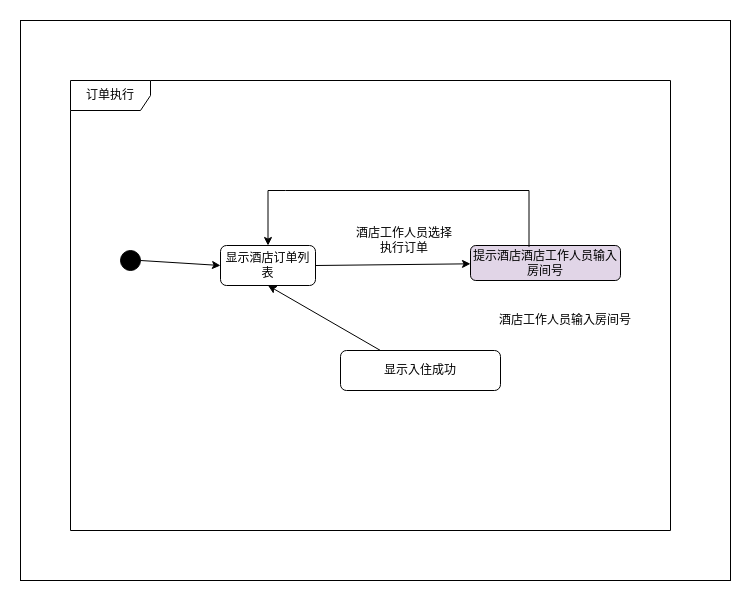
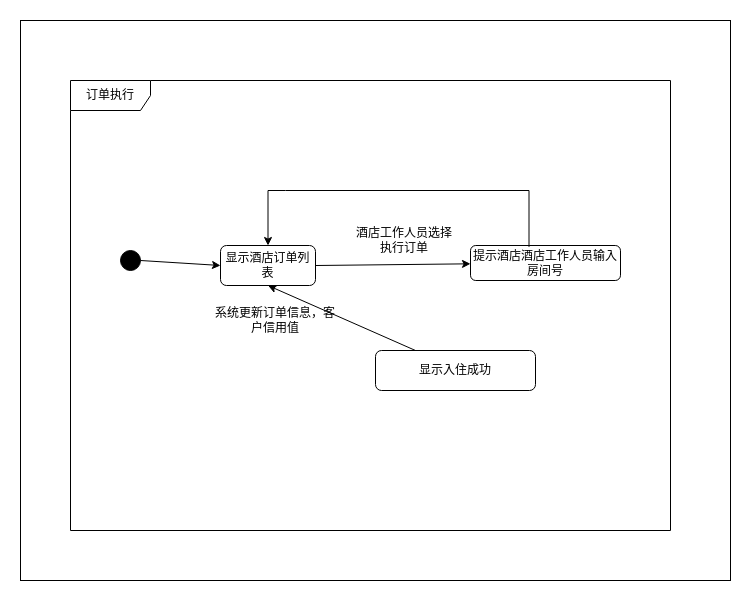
(546, 263) -> (546, 263)
none -> (276, 321)
(566, 321) -> none
(421, 371) -> (456, 371)
